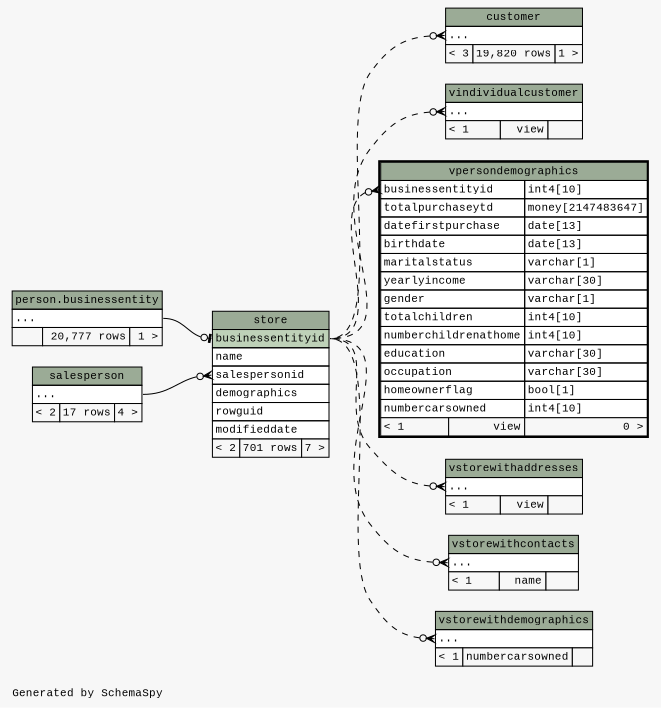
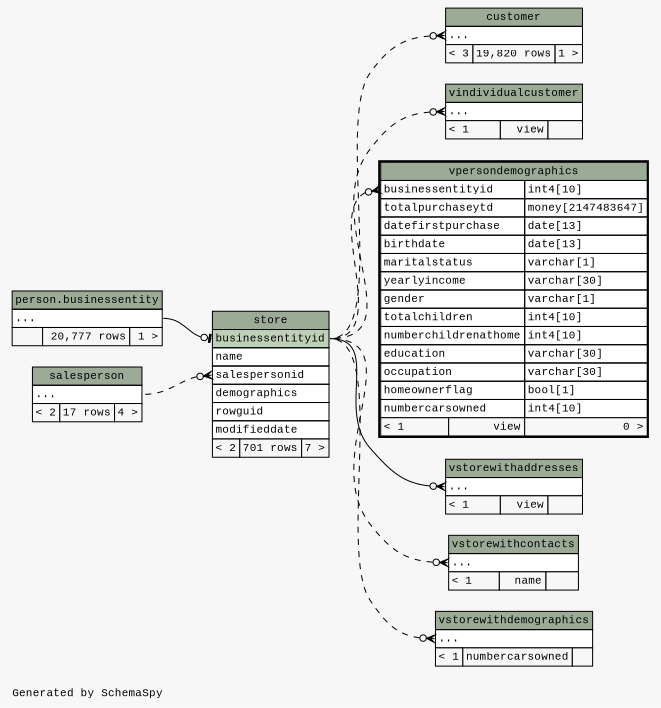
(171, 388) -> (171, 388)
(366, 442) -> (366, 442)
